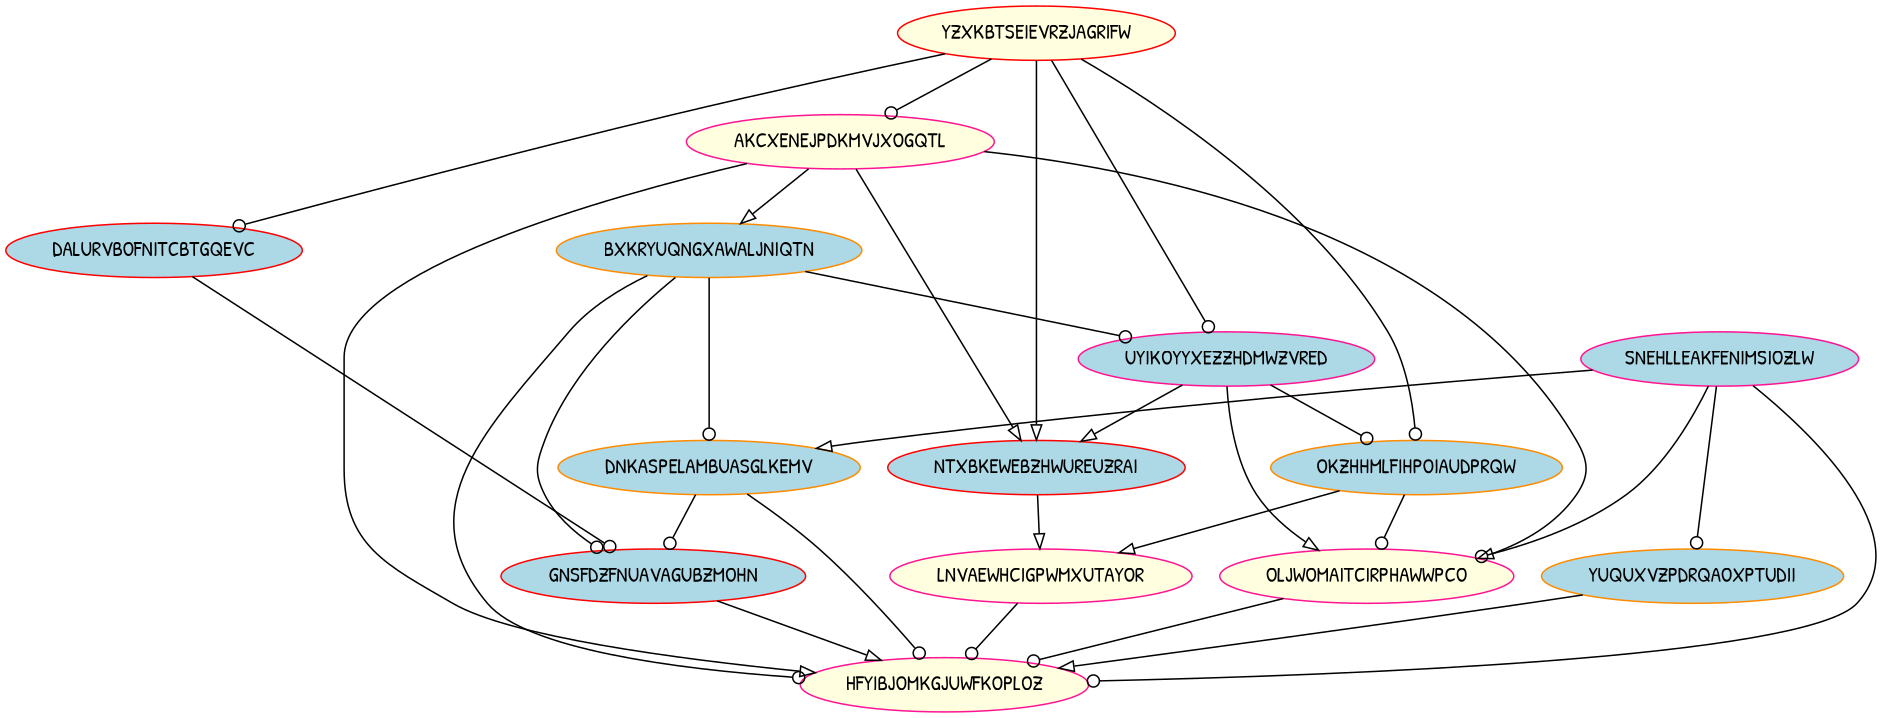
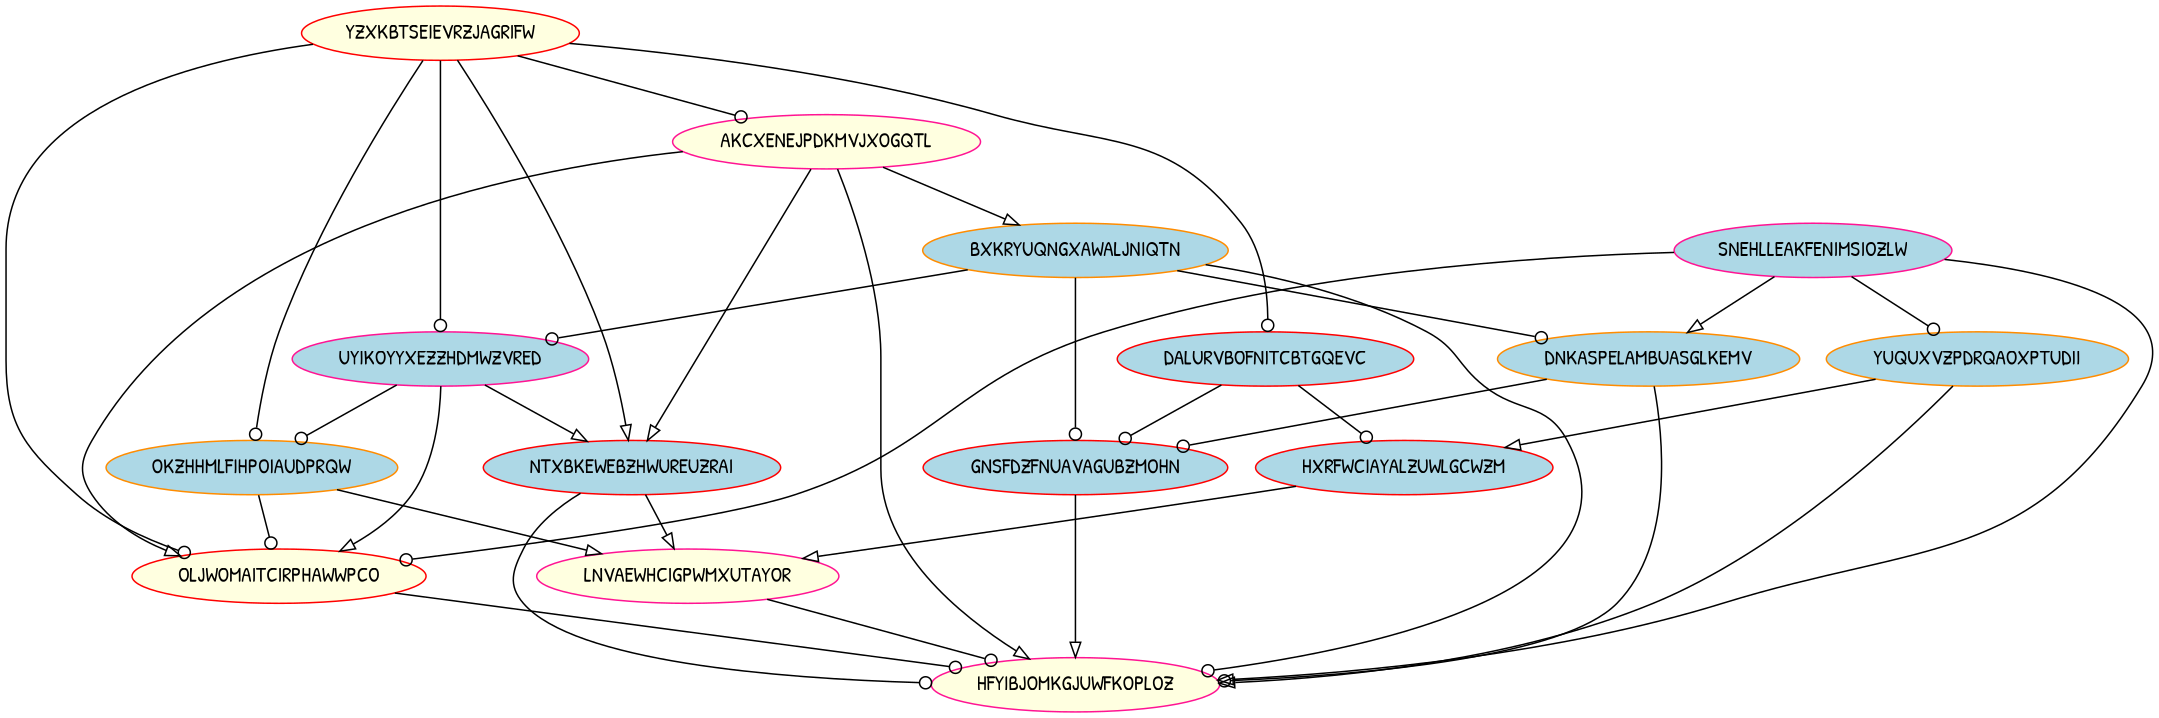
none -> (7, 242)
none -> (1404, 468)
(1367, 576) -> (279, 576)
none -> (646, 655)
(1615, 655) -> (1854, 569)
